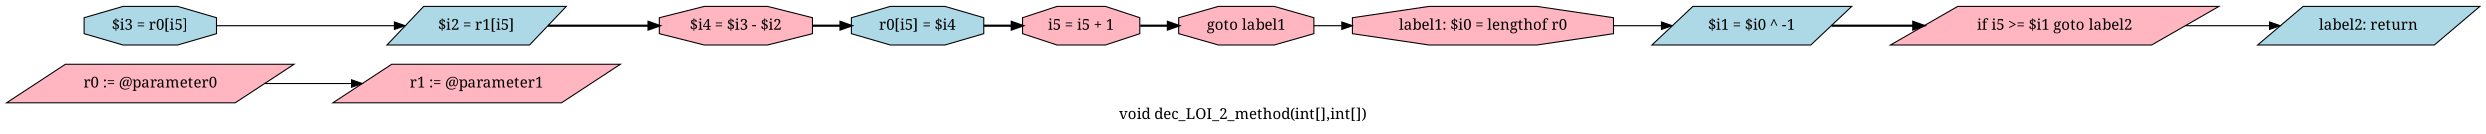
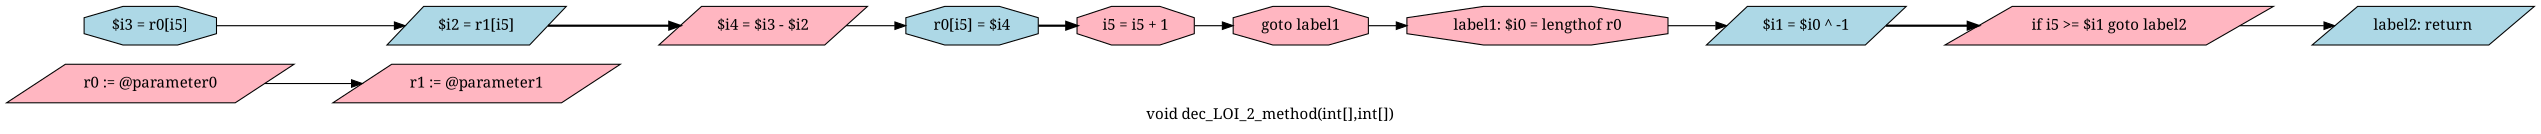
(736, 26) -> (763, 26)
(827, 26) -> (871, 26)
(1154, 26) -> (1208, 26)
